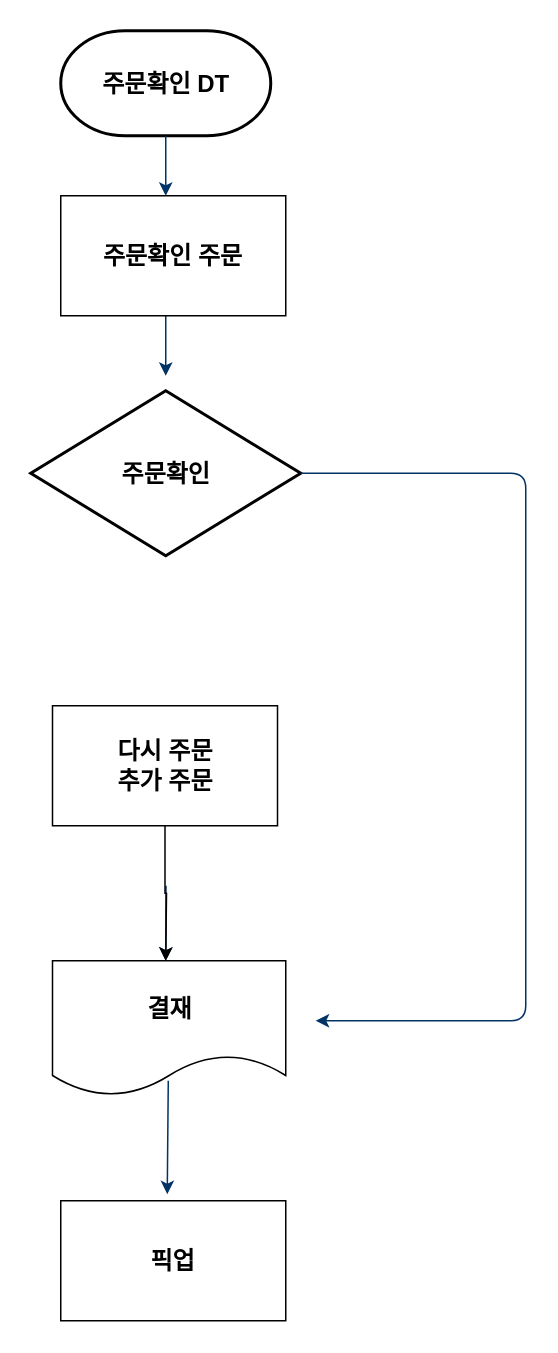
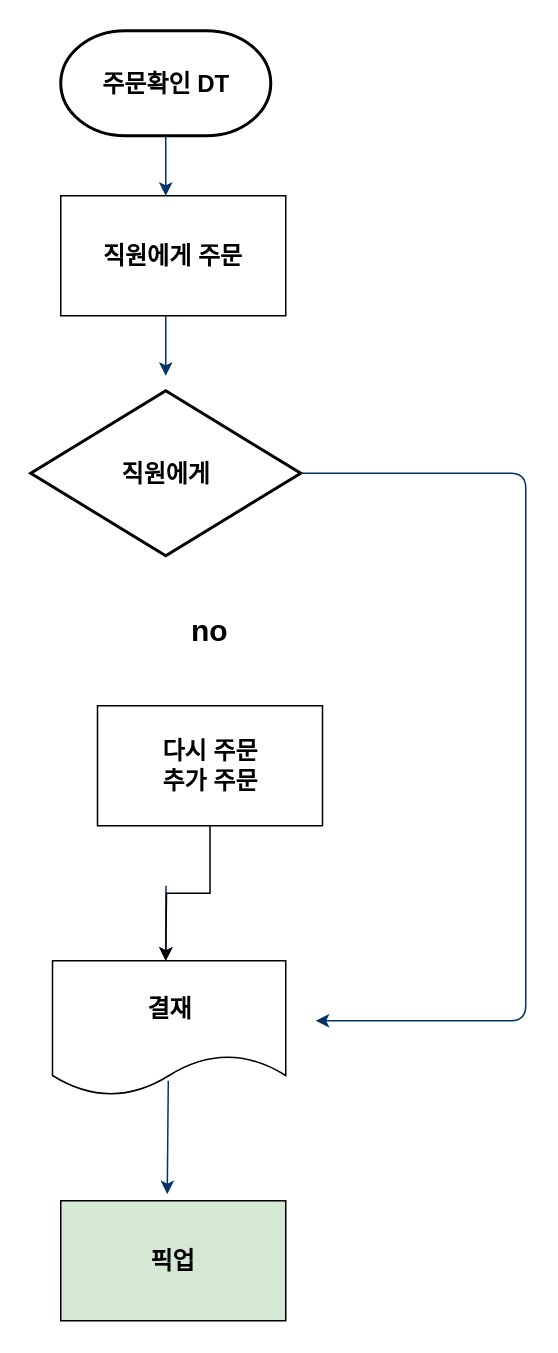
(173, 256) -> (173, 256)
(167, 473) -> (167, 473)
none -> (209, 622)
(165, 766) -> (210, 766)
(173, 1261) -> (173, 1261)
